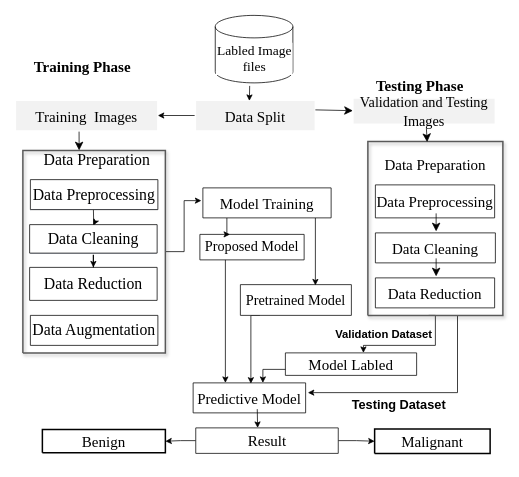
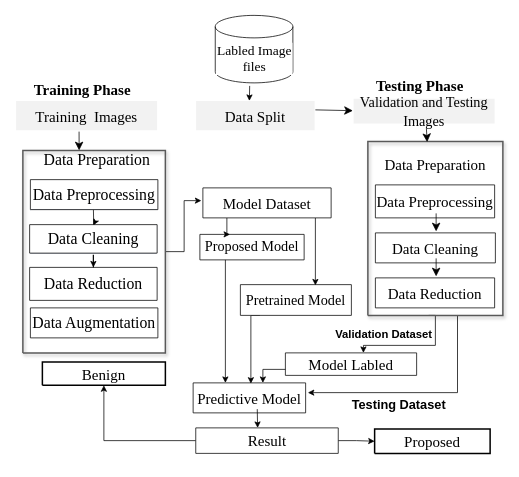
(83, 66) -> (83, 89)
(179, 116) -> none
(267, 203) -> (267, 203)
(94, 330) -> (94, 323)
(104, 441) -> (104, 374)
(432, 441) -> (432, 441)
